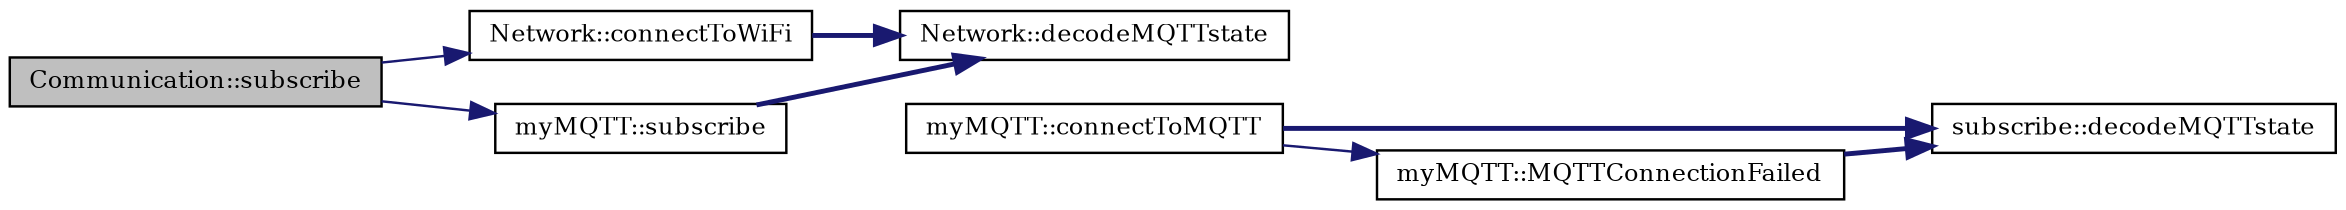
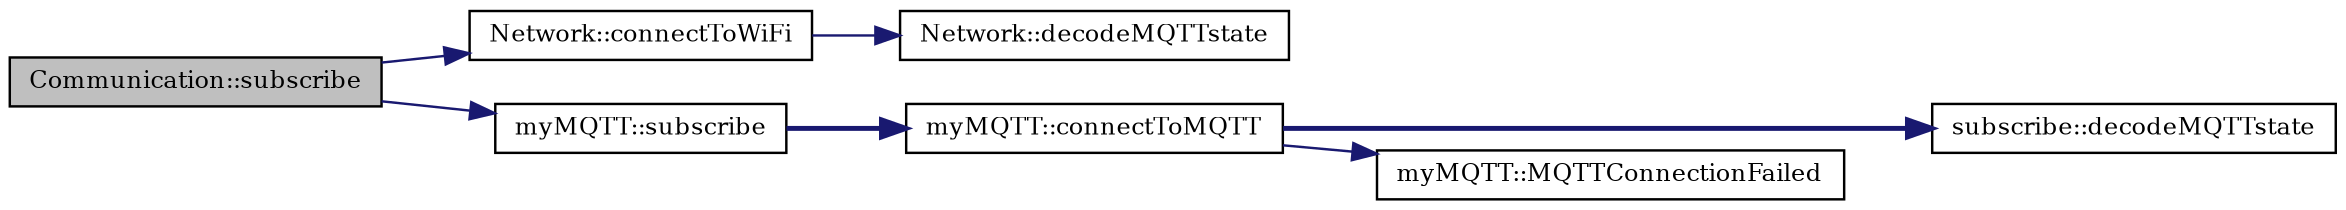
(844, 35) -> (844, 35)
(856, 84) -> (834, 128)
(1876, 151) -> none
